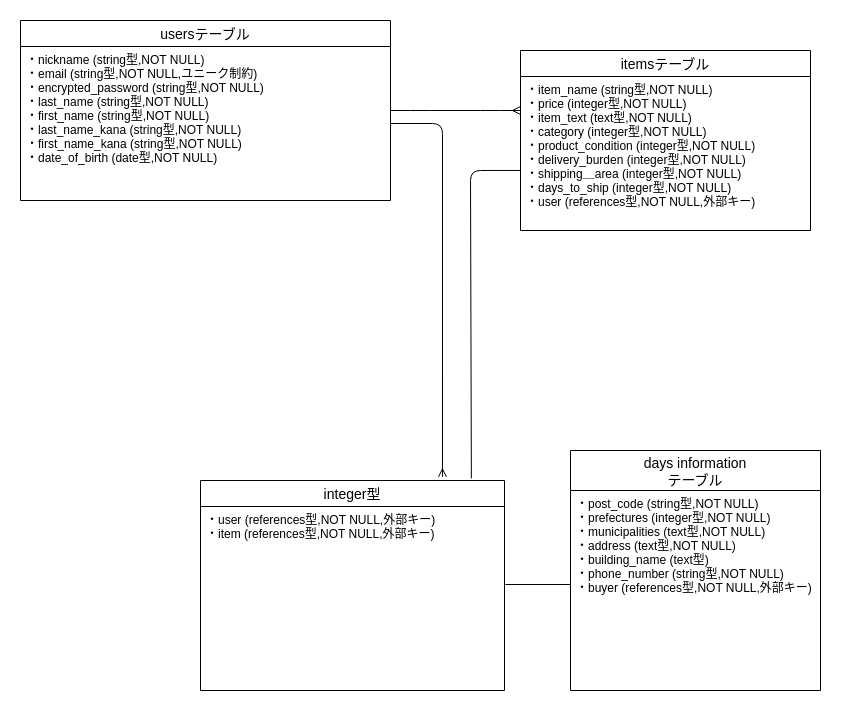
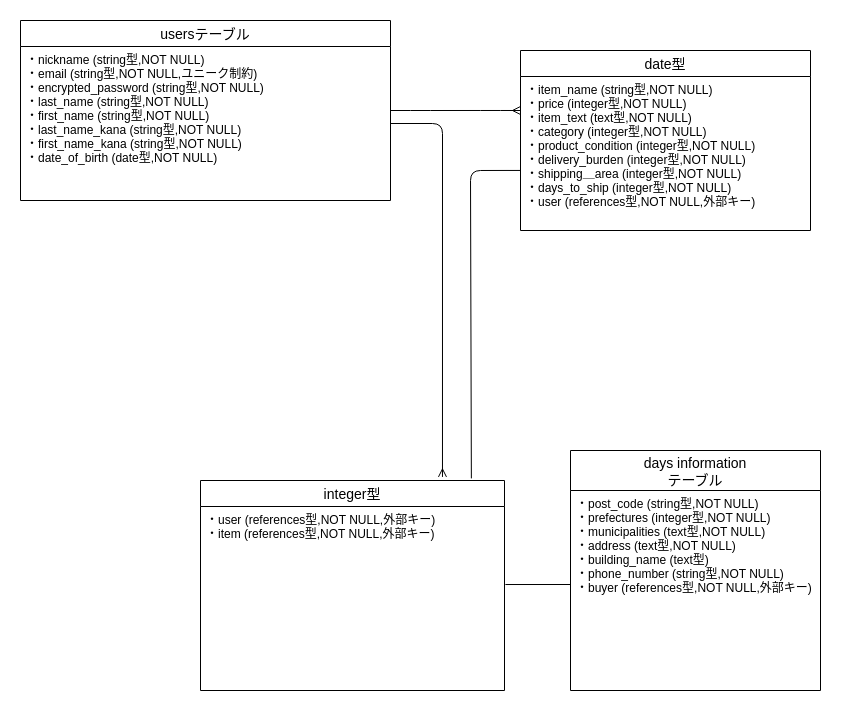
(665, 64) -> (665, 64)
